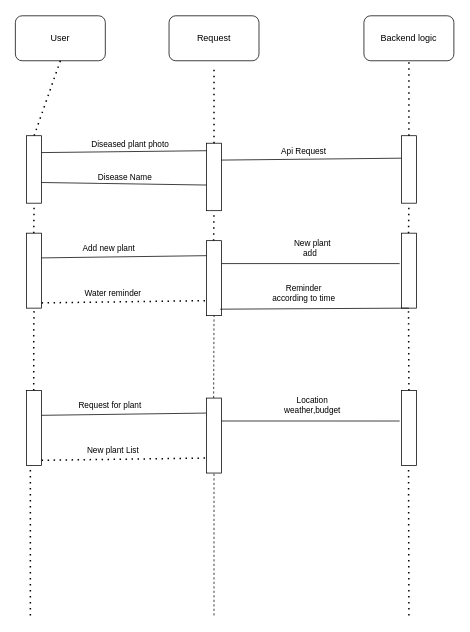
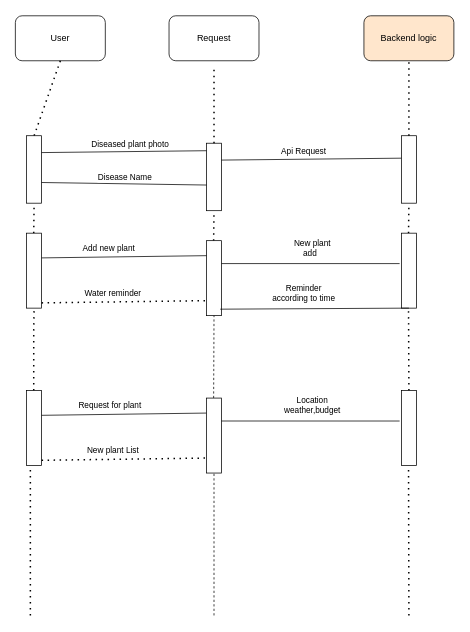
(409, 38) -> (409, 38)
